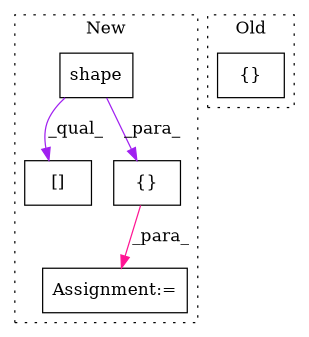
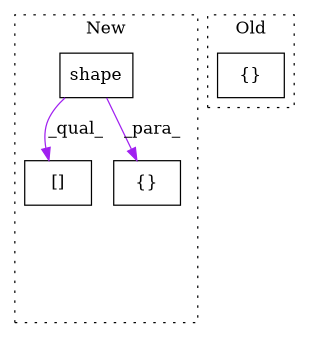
(115, 290) -> none
